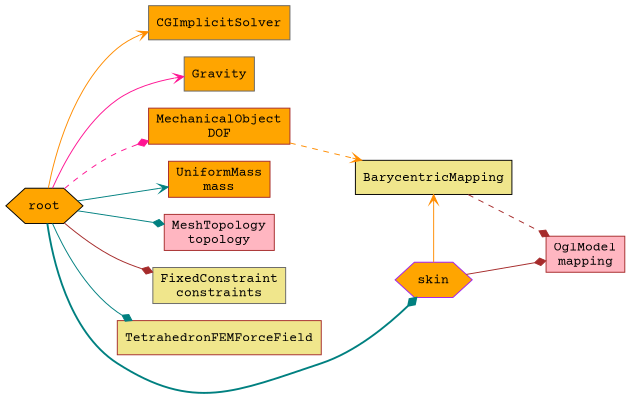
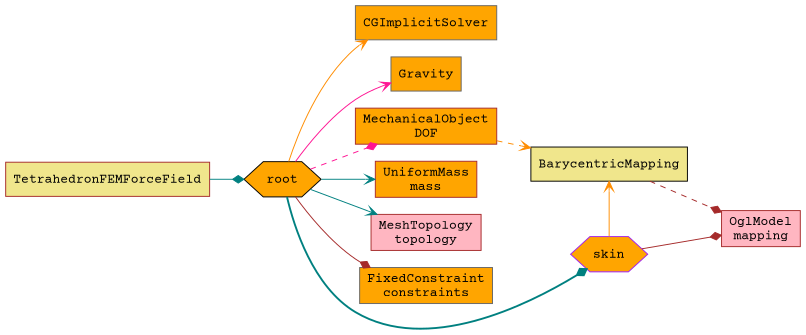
(115, 217) -> (339, 200)
(81, 274) -> (221, 179)
(219, 286) -> (426, 286)
